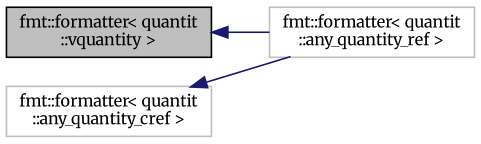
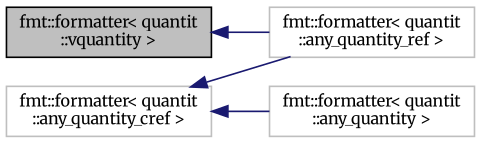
none -> (372, 111)
